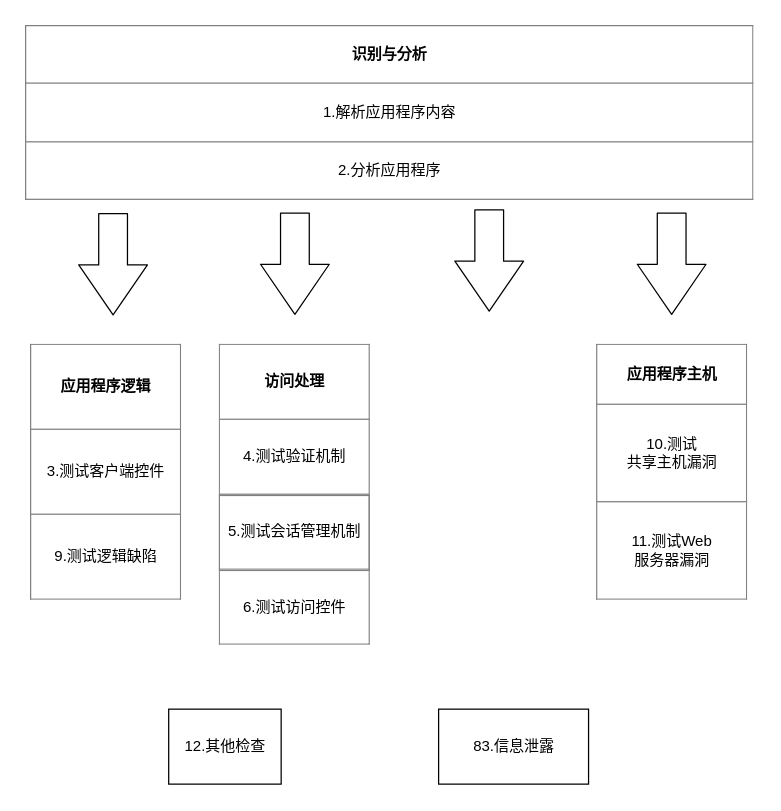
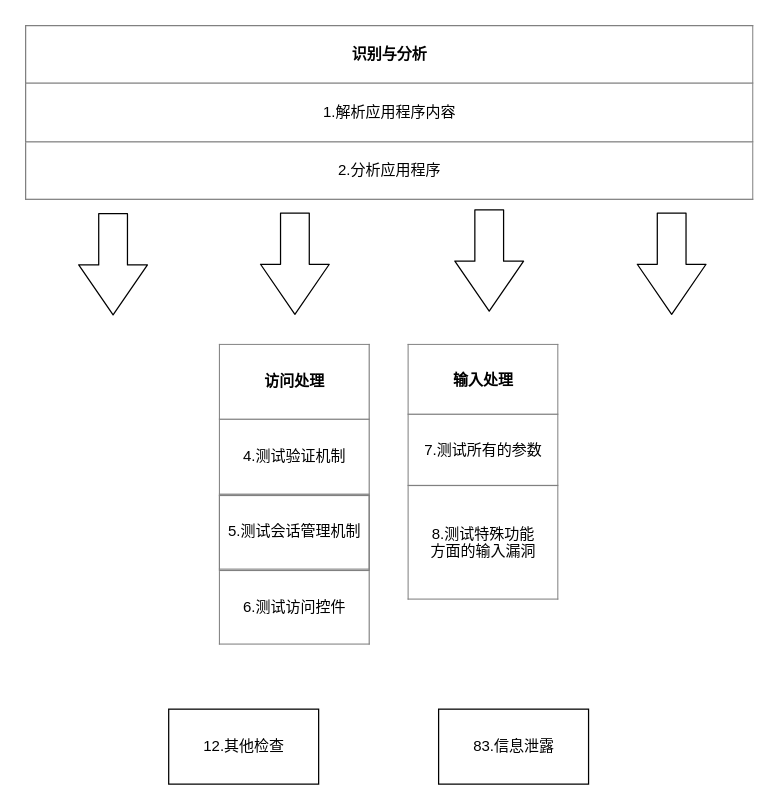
(106, 473) -> none
none -> (484, 473)
(673, 473) -> none
(225, 747) -> (244, 747)
